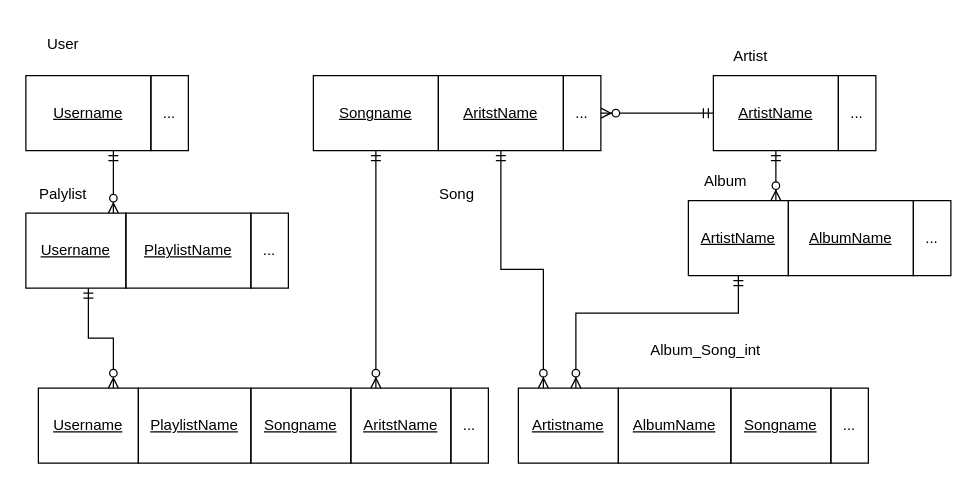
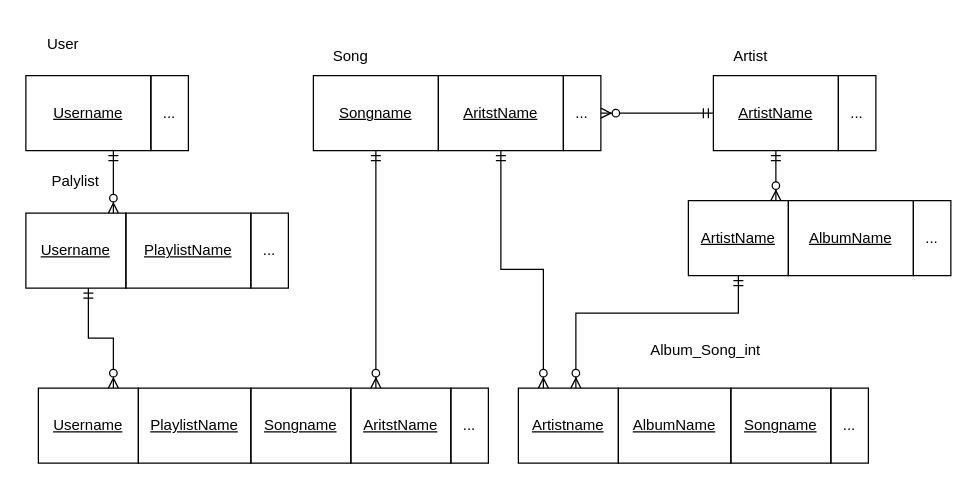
(726, 182) -> none
(63, 194) -> (76, 182)
(457, 194) -> (351, 57)
